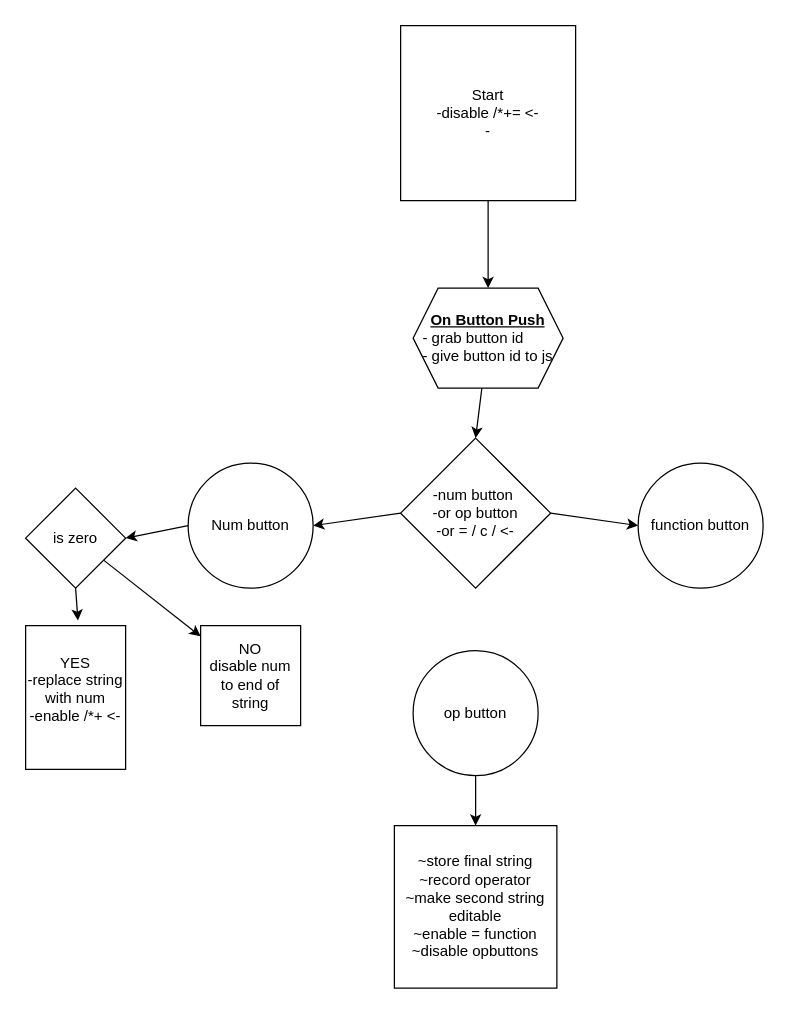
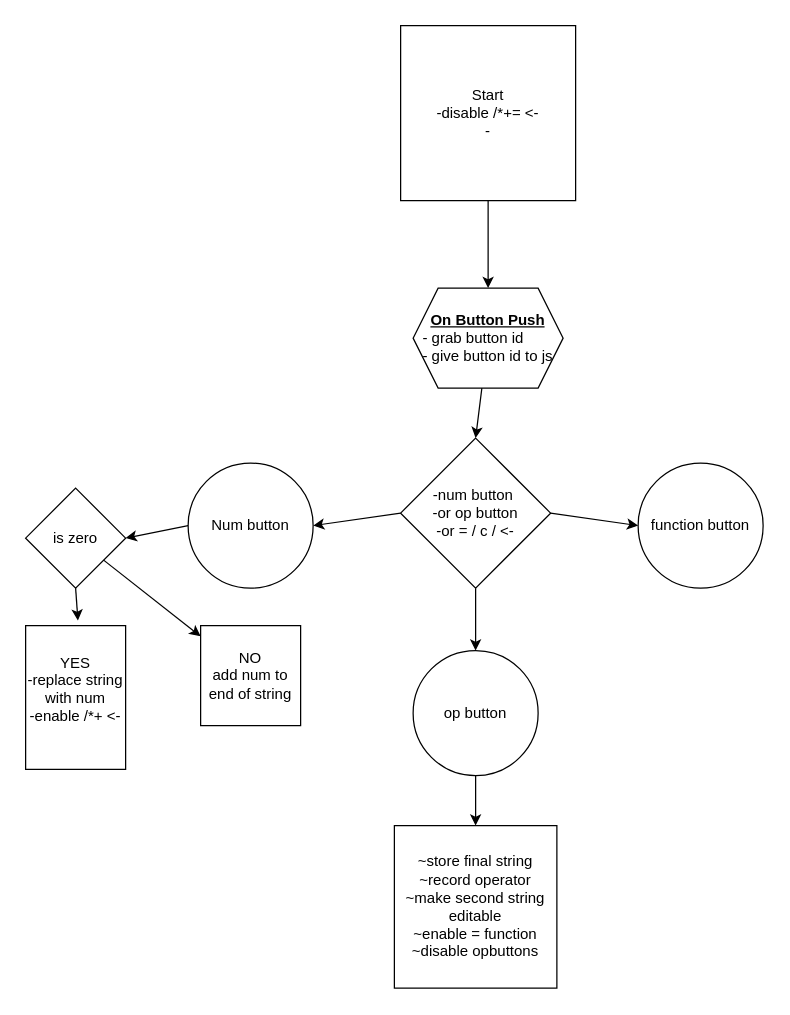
none -> (476, 615)
(251, 676) -> (251, 676)
